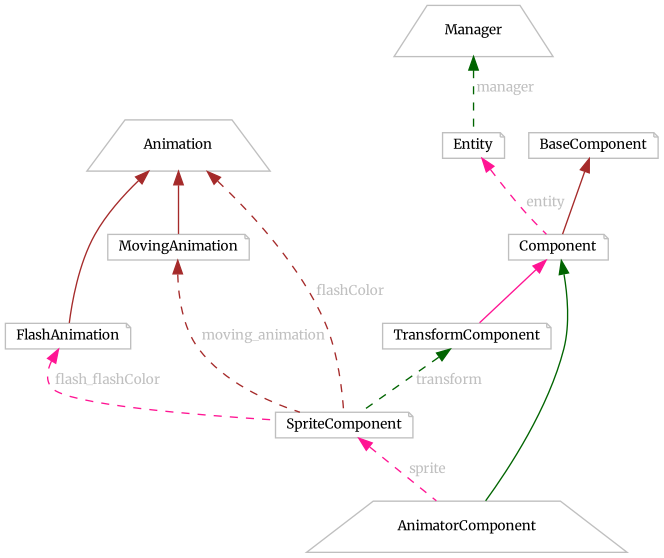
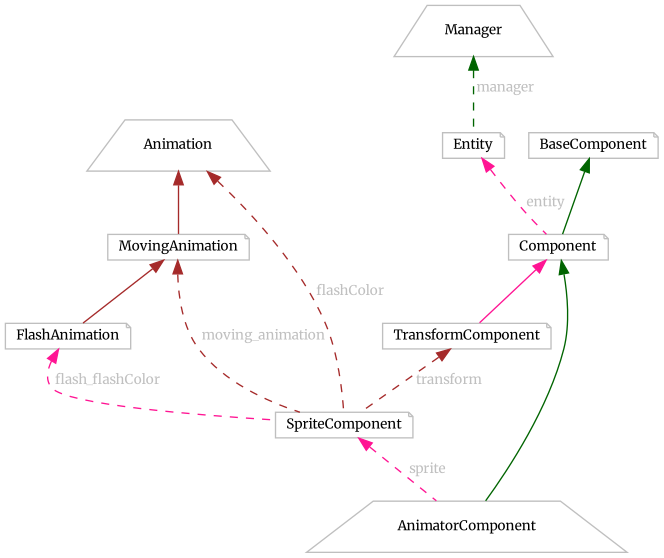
(574, 203) -> (574, 203)
(90, 245) -> (118, 296)
(400, 385) -> (400, 385)
